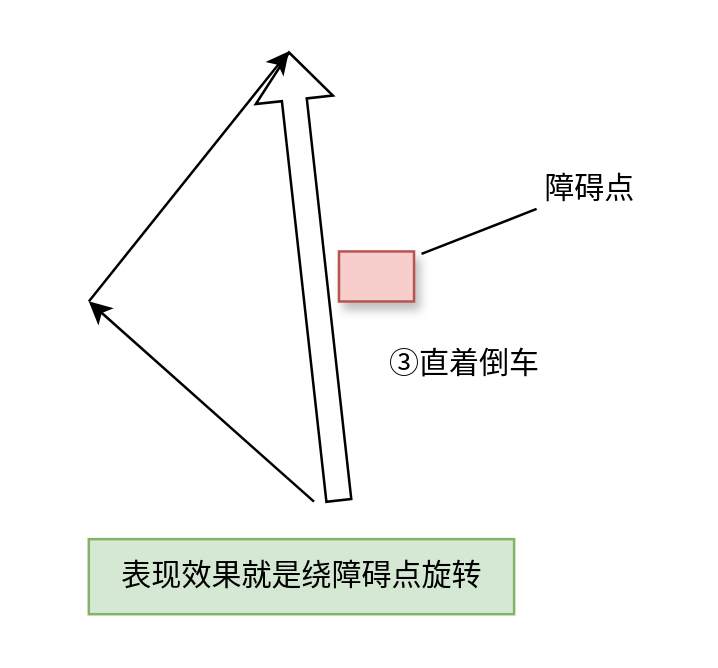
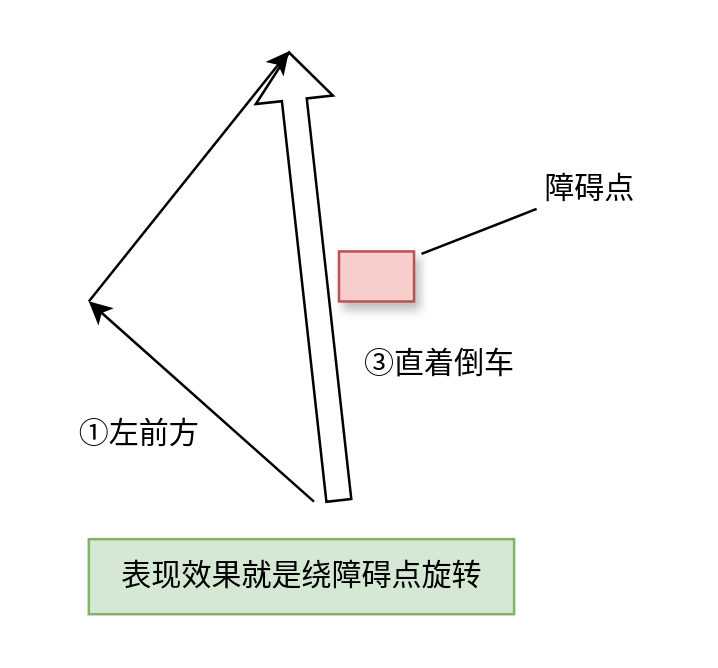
(464, 364) -> (439, 364)
none -> (139, 434)
